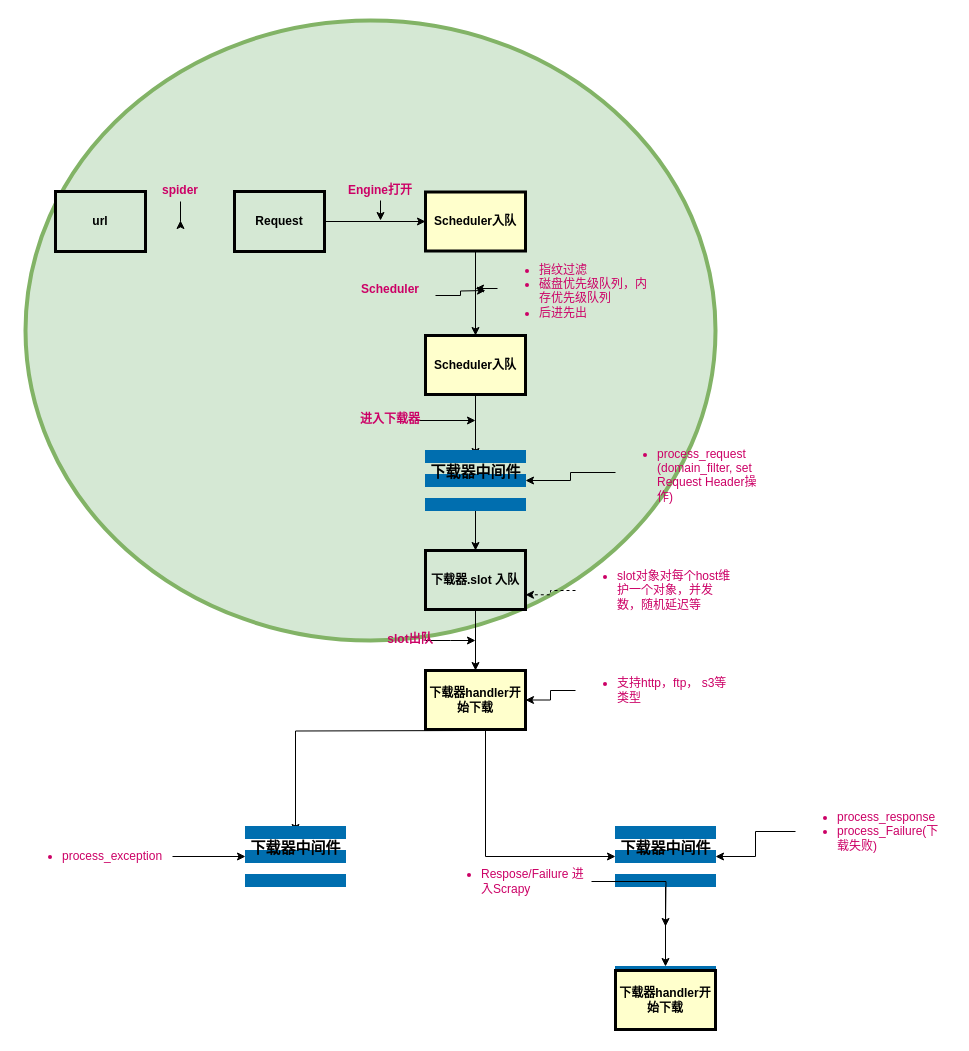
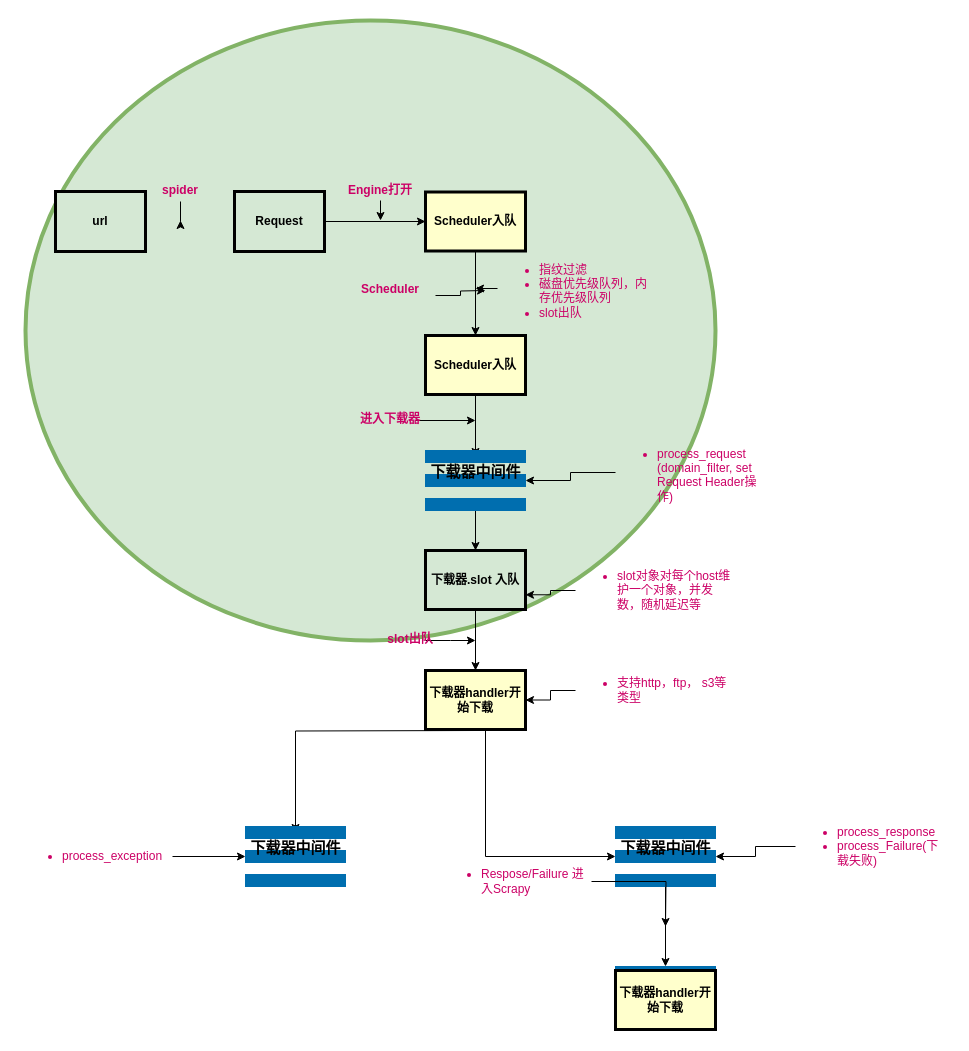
(579, 289) -> (579, 289)
(552, 591) -> (552, 591)
(872, 832) -> (872, 847)
